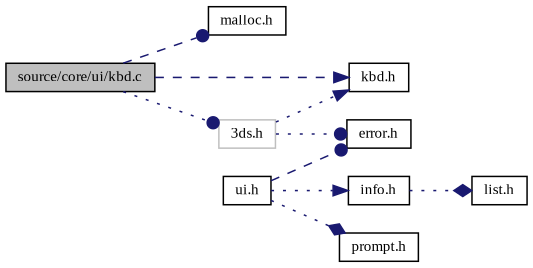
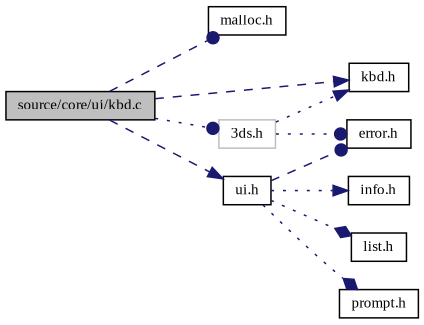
none -> (160, 146)
(431, 191) -> (303, 214)
